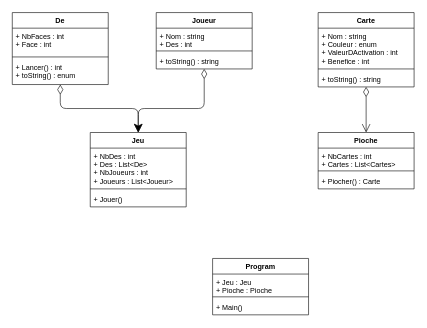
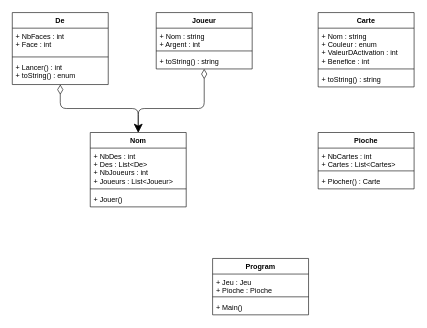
(183, 36) -> (183, 36)
(366, 114) -> none
(138, 140) -> (138, 140)
